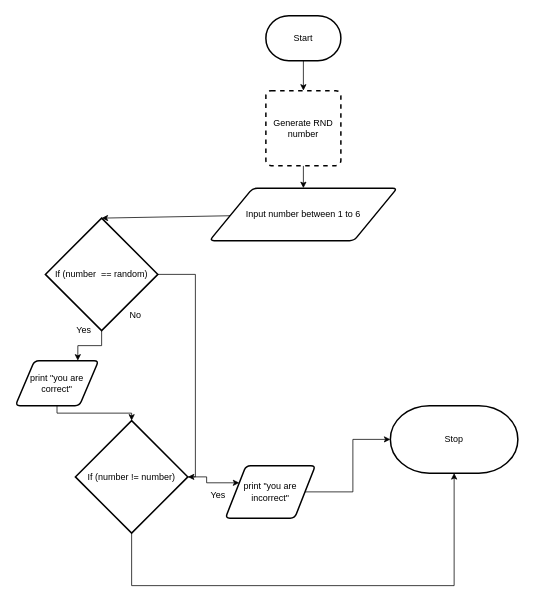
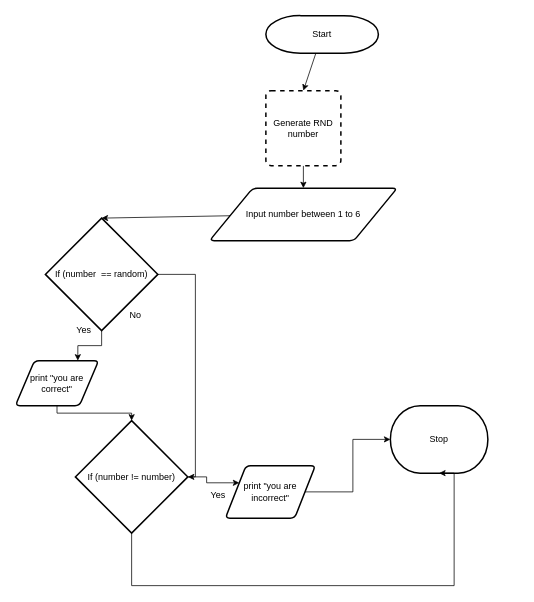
(303, 38) -> (322, 34)
(454, 439) -> (439, 439)
